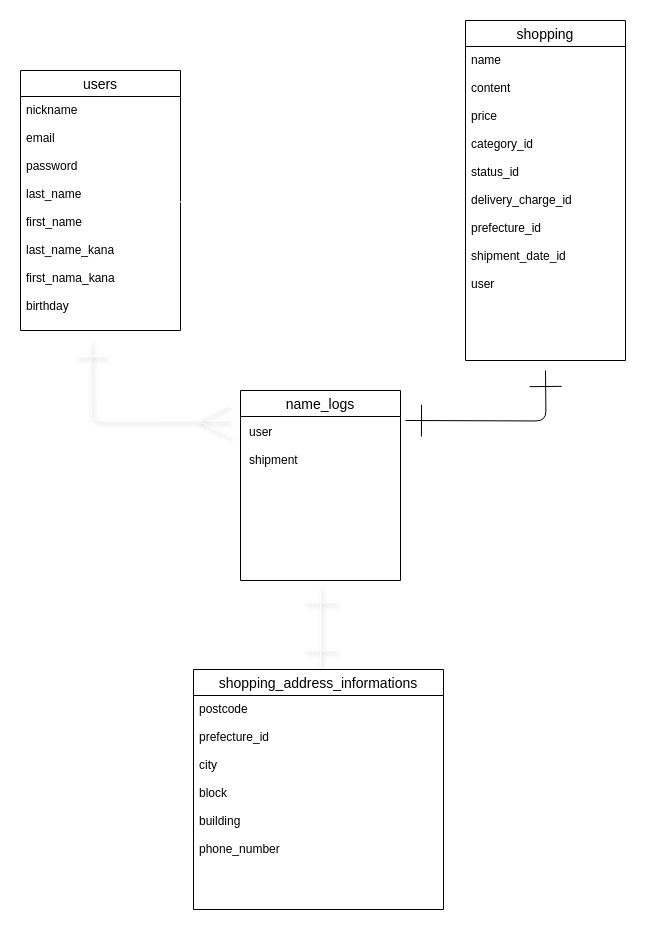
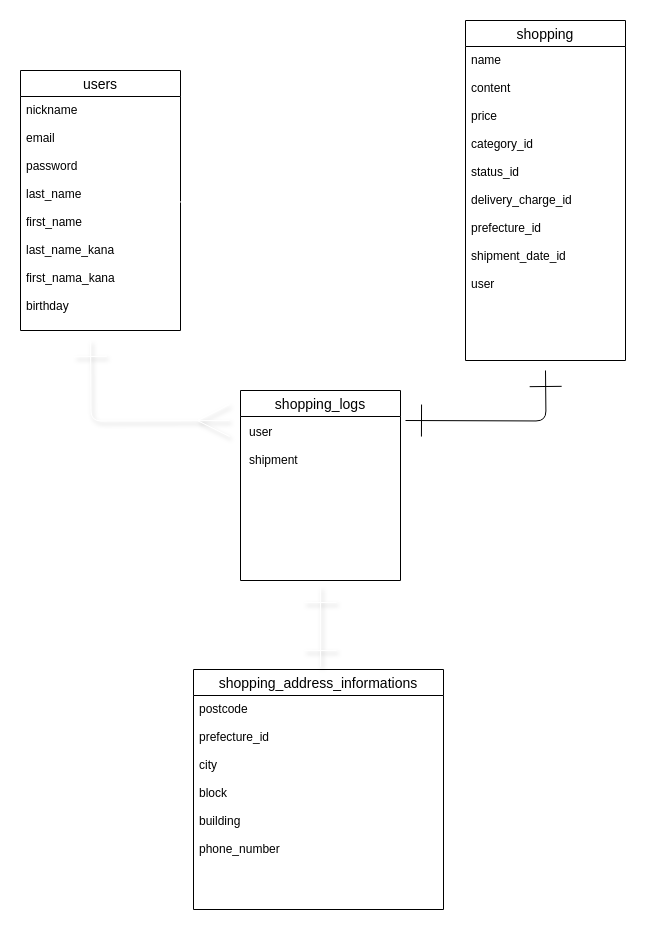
(320, 404) -> (320, 404)
